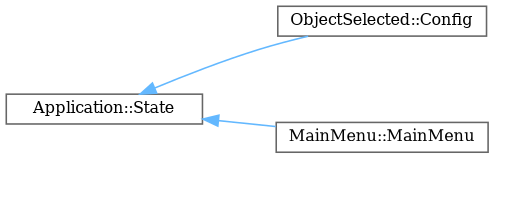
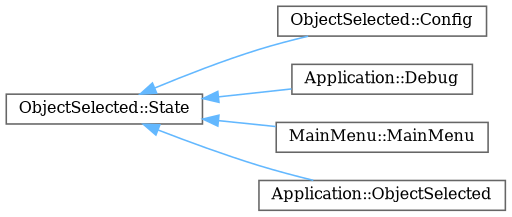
none -> (382, 79)
(104, 109) -> (104, 109)
none -> (382, 195)
